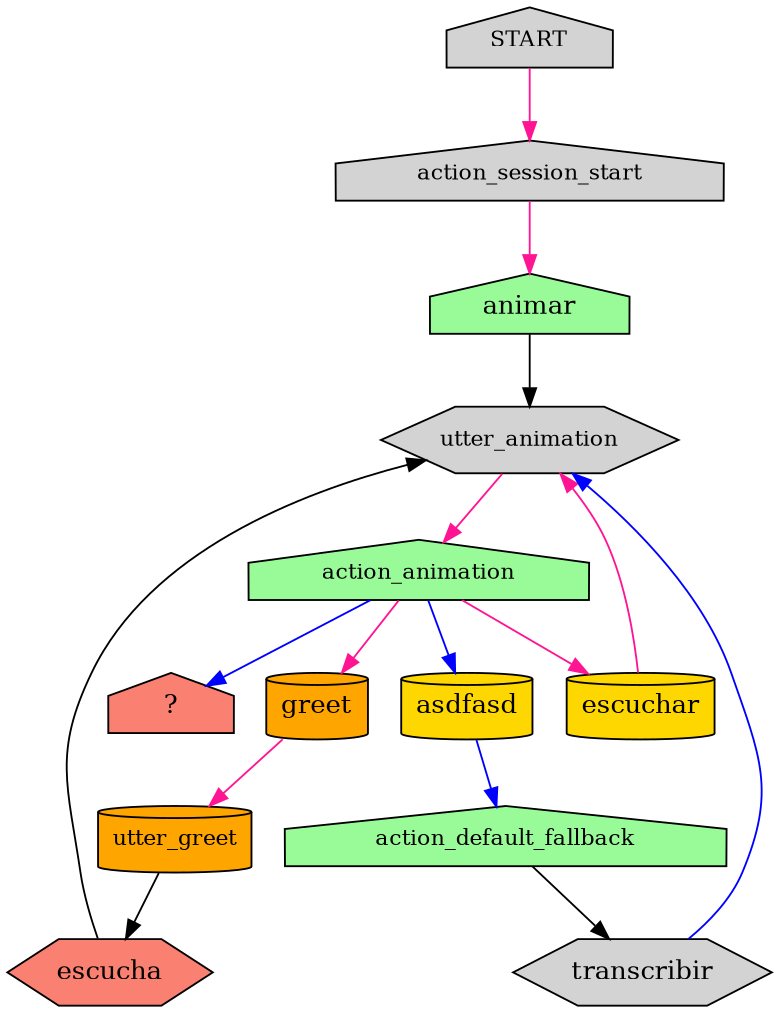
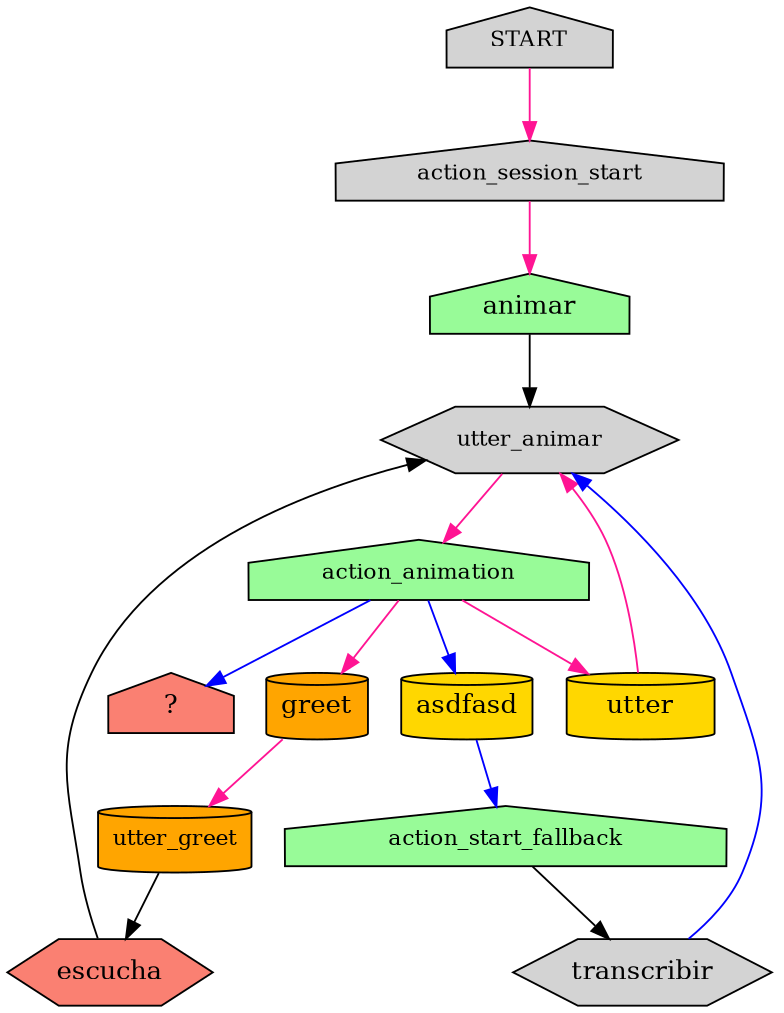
(530, 440) -> (530, 440)
(641, 706) -> (641, 706)
(506, 839) -> (506, 839)
